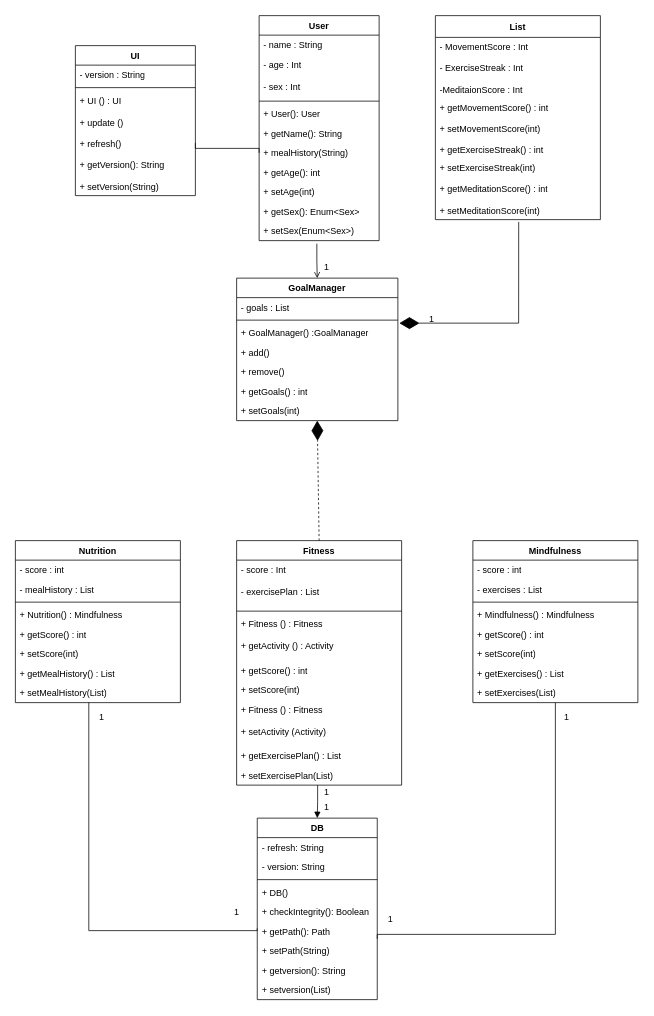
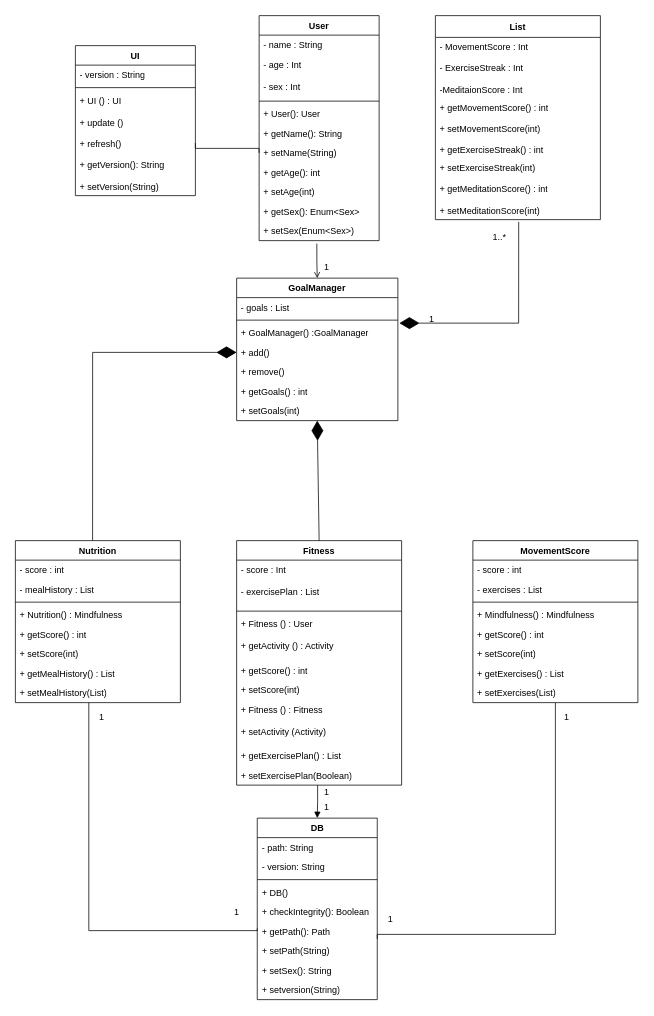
(312, 154) -> (304, 154)
none -> (499, 237)
none -> (93, 384)
(318, 490) -> (318, 490)
(555, 551) -> (555, 551)
(299, 630) -> (299, 630)
(294, 776) -> (302, 776)
(300, 848) -> (293, 848)
(312, 971) -> (303, 971)
(304, 991) -> (309, 991)
